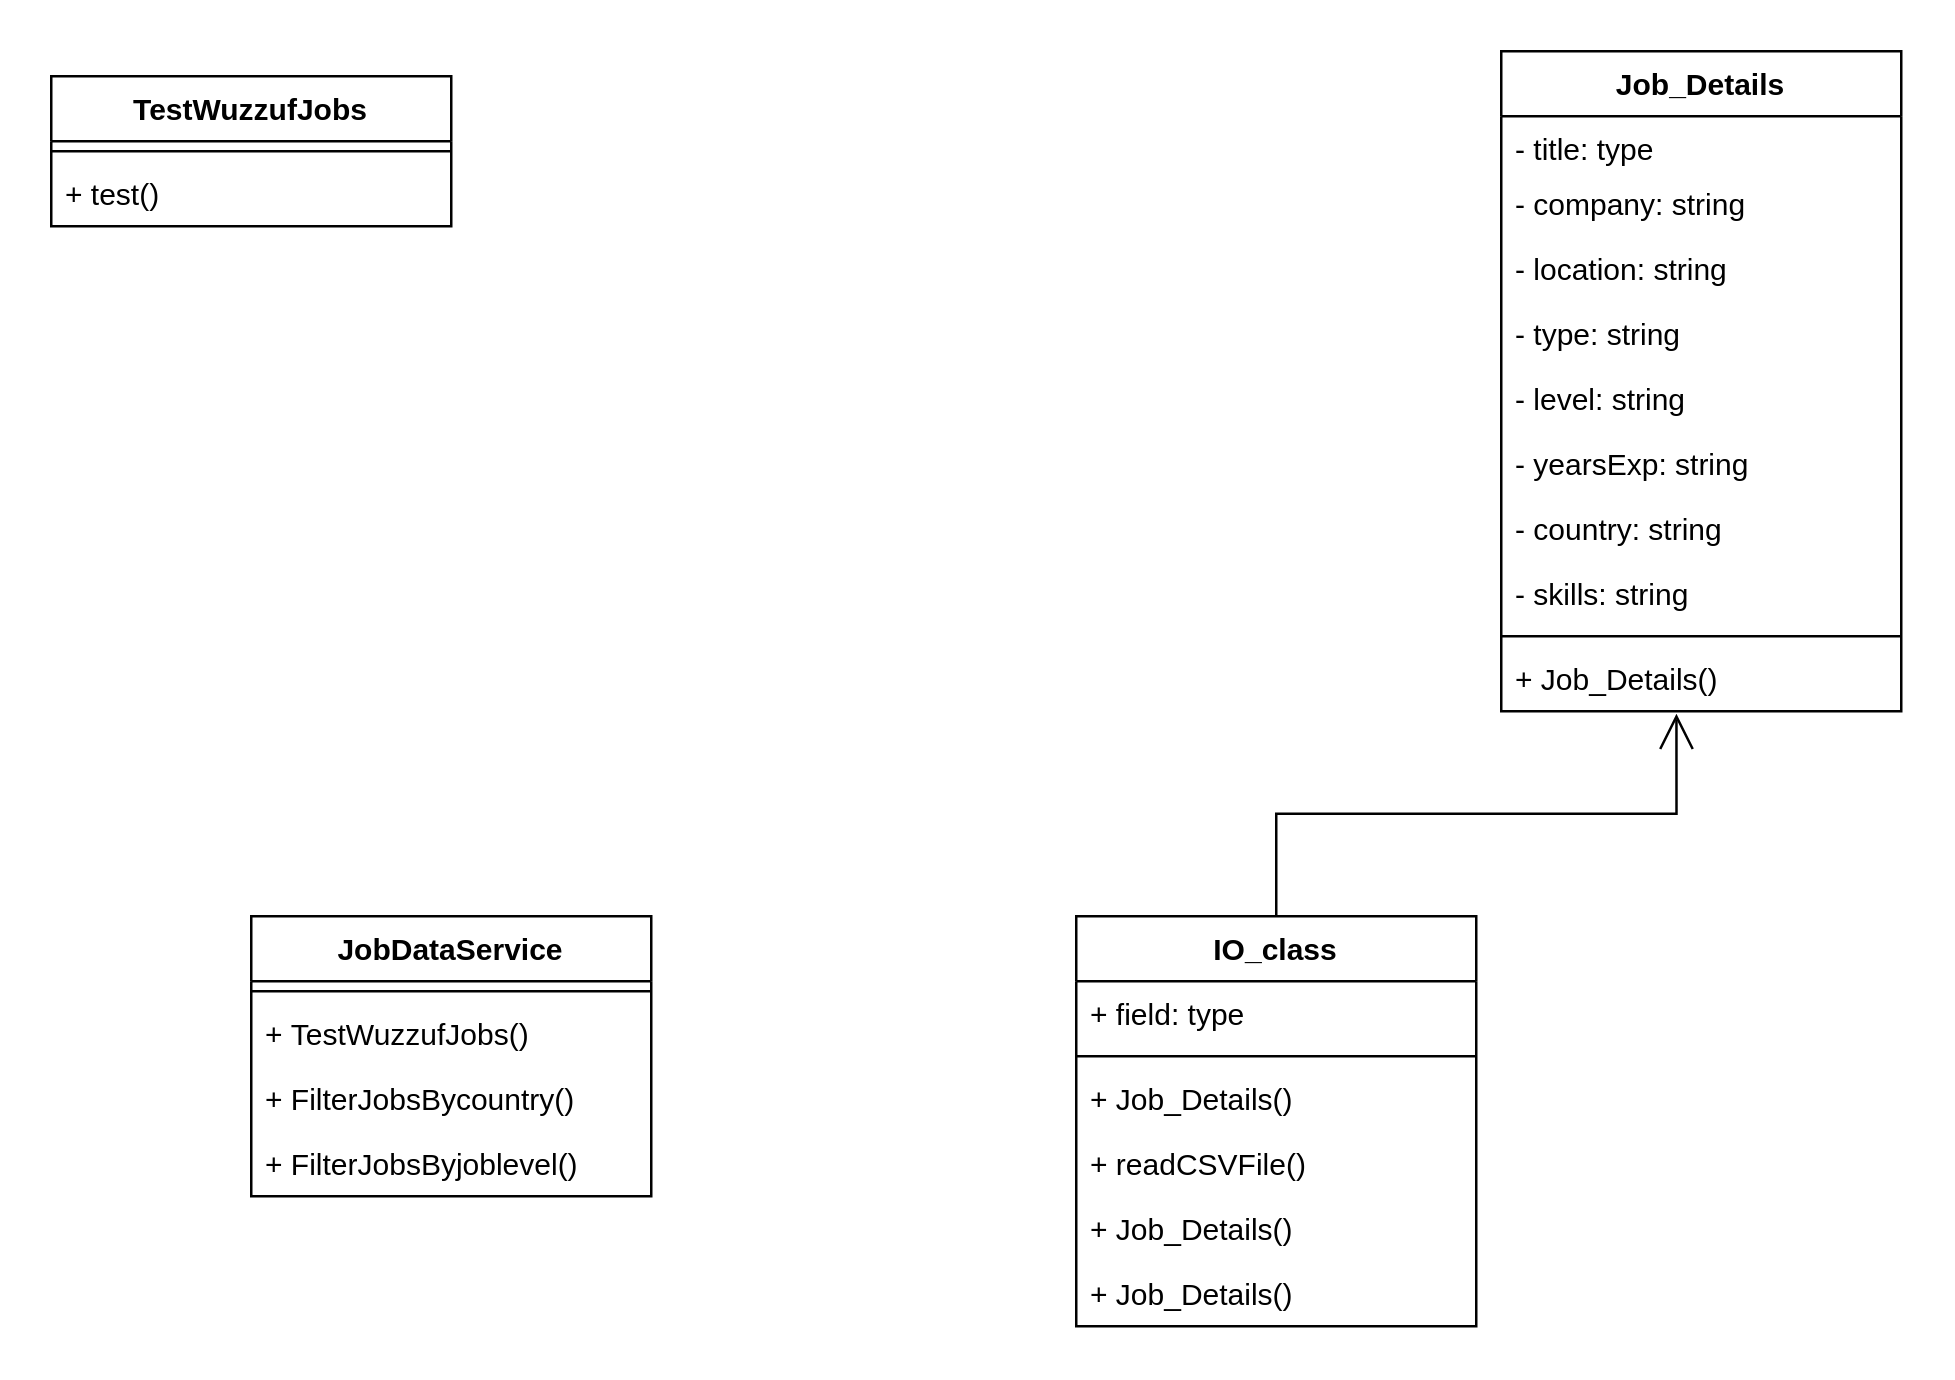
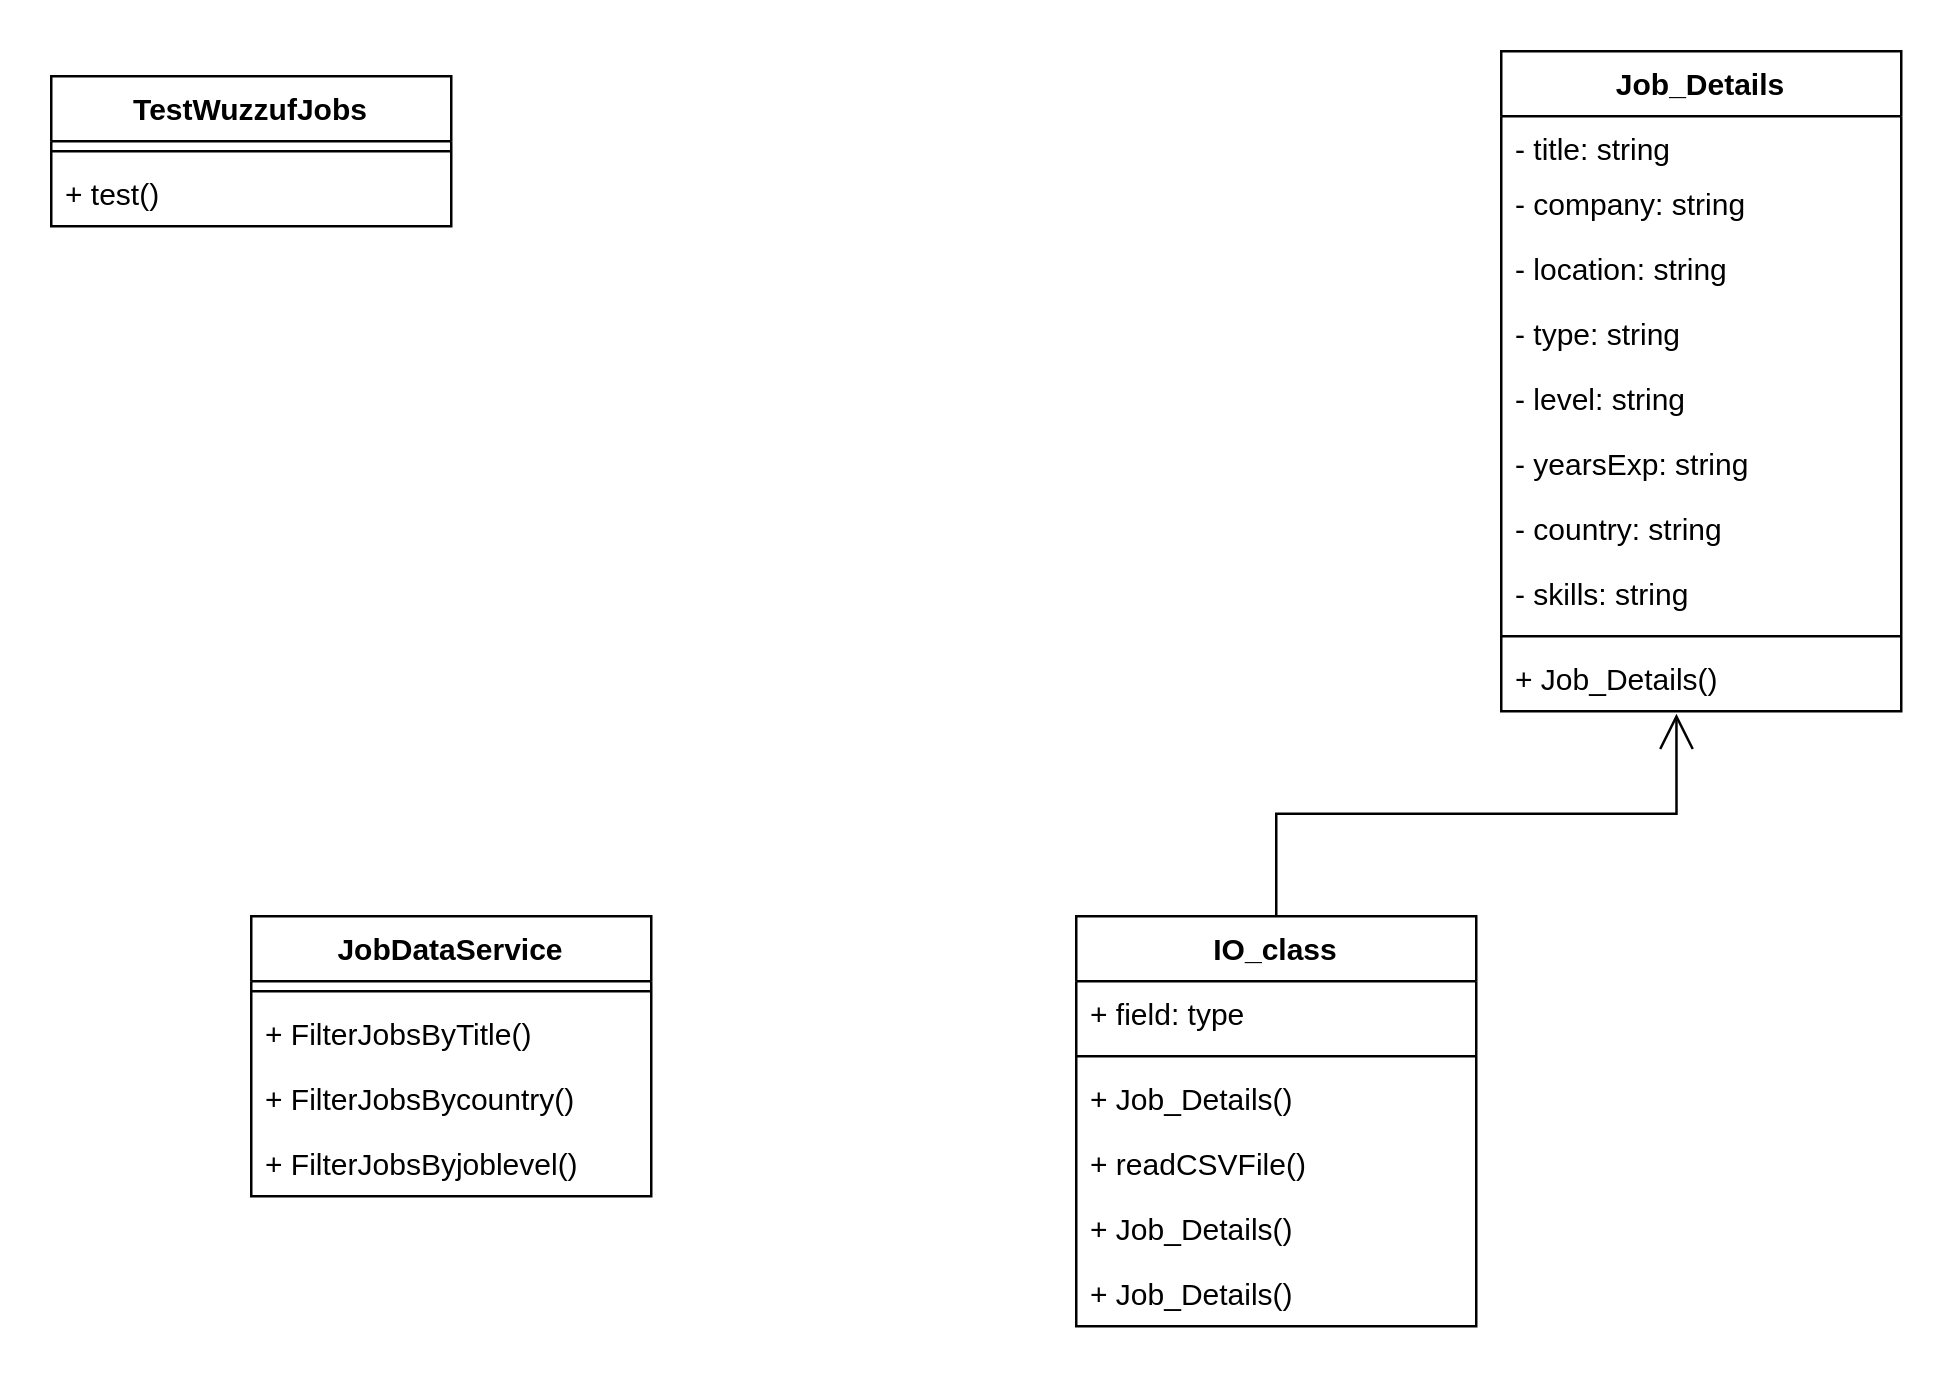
(1605, 150) -> (1618, 150)
(416, 1035) -> (426, 1035)
